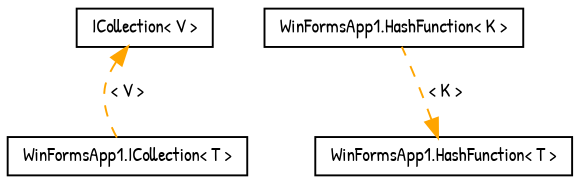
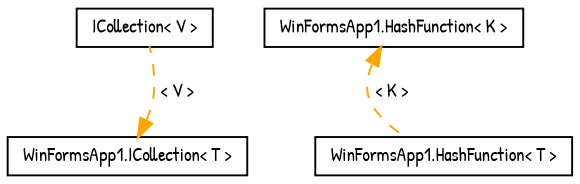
(417, 83) -> (374, 108)
(105, 100) -> (154, 84)
